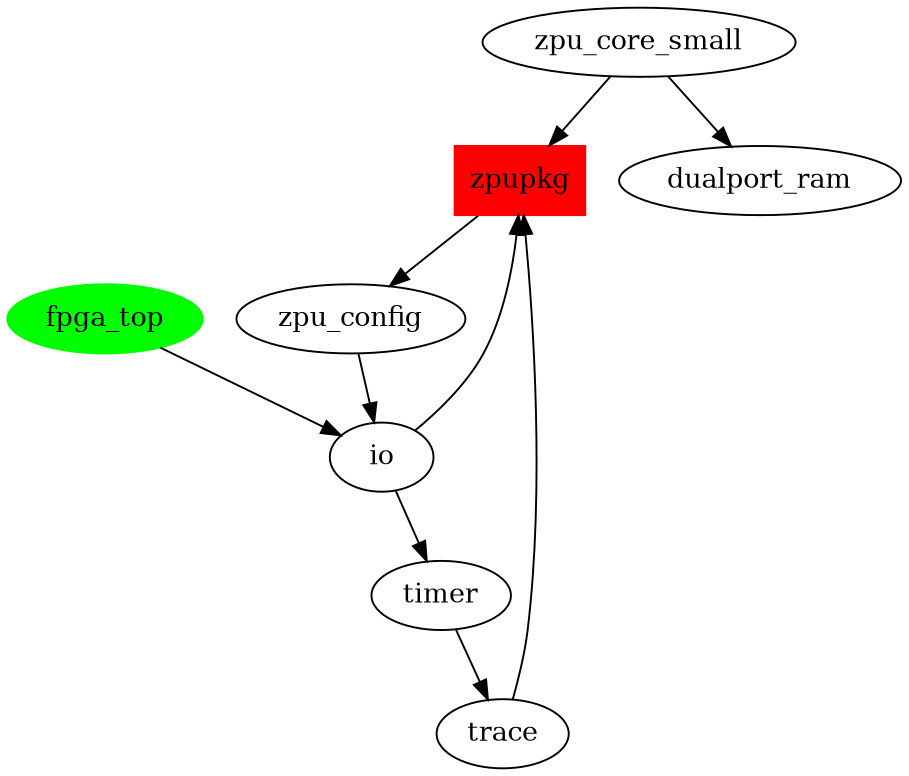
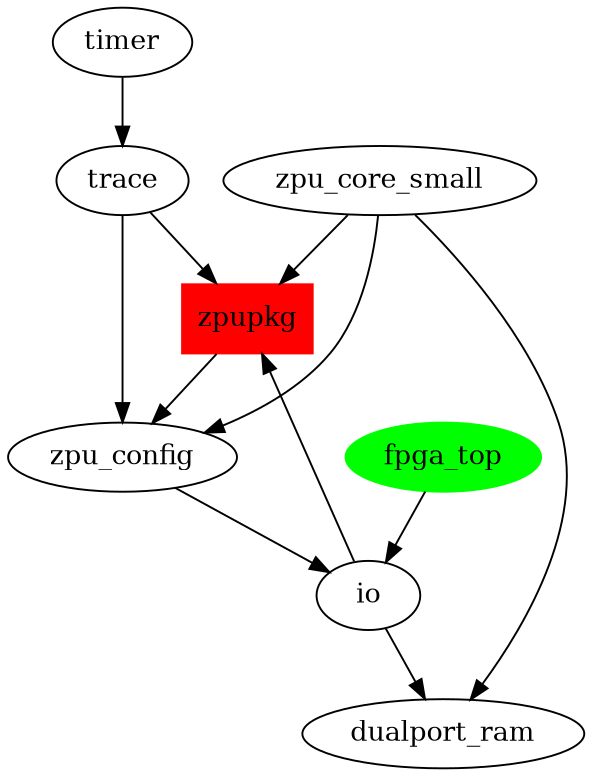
none -> (123, 309)
none -> (335, 347)
(407, 517) -> (401, 655)
